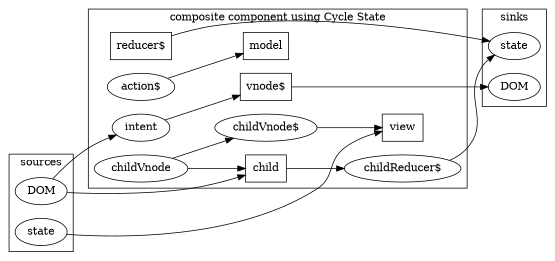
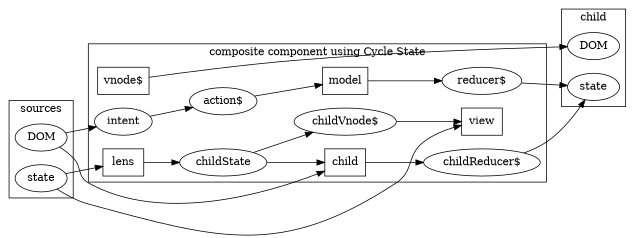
(514, 18) -> (594, 18)
(141, 46) -> (482, 81)
none -> (401, 81)
(199, 109) -> (168, 113)
none -> (123, 162)
(141, 168) -> (223, 162)
